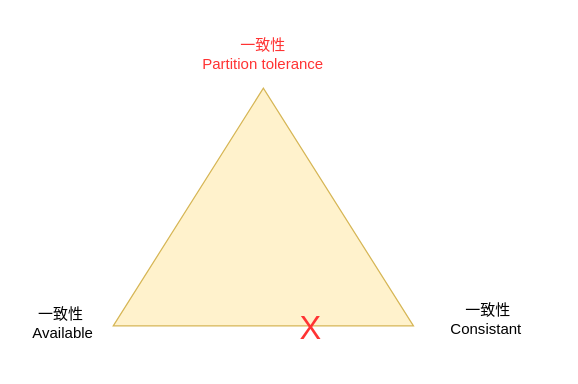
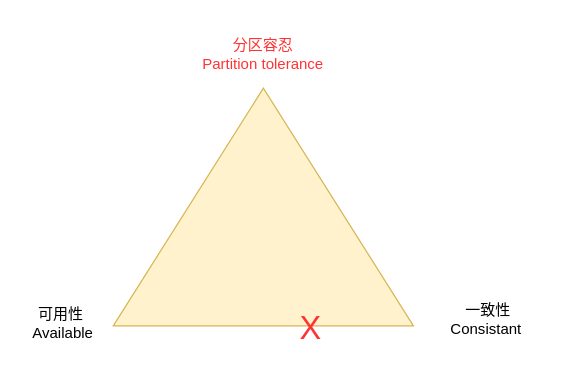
(263, 54) -> (263, 54)
(63, 323) -> (63, 323)
